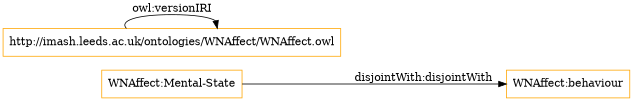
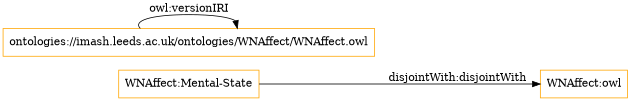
(172, 42) -> (189, 42)
(568, 84) -> (584, 84)
